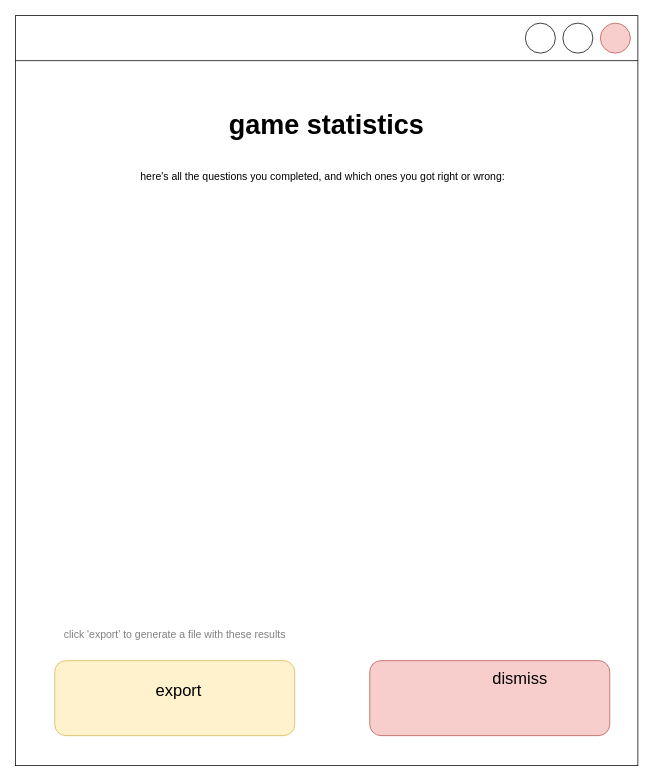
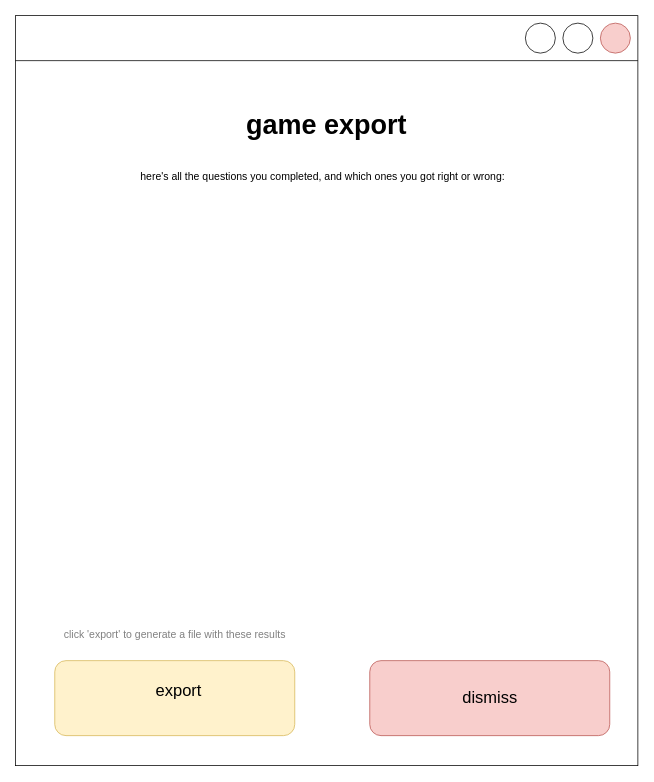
(327, 124) -> (327, 124)
(520, 679) -> (490, 698)
